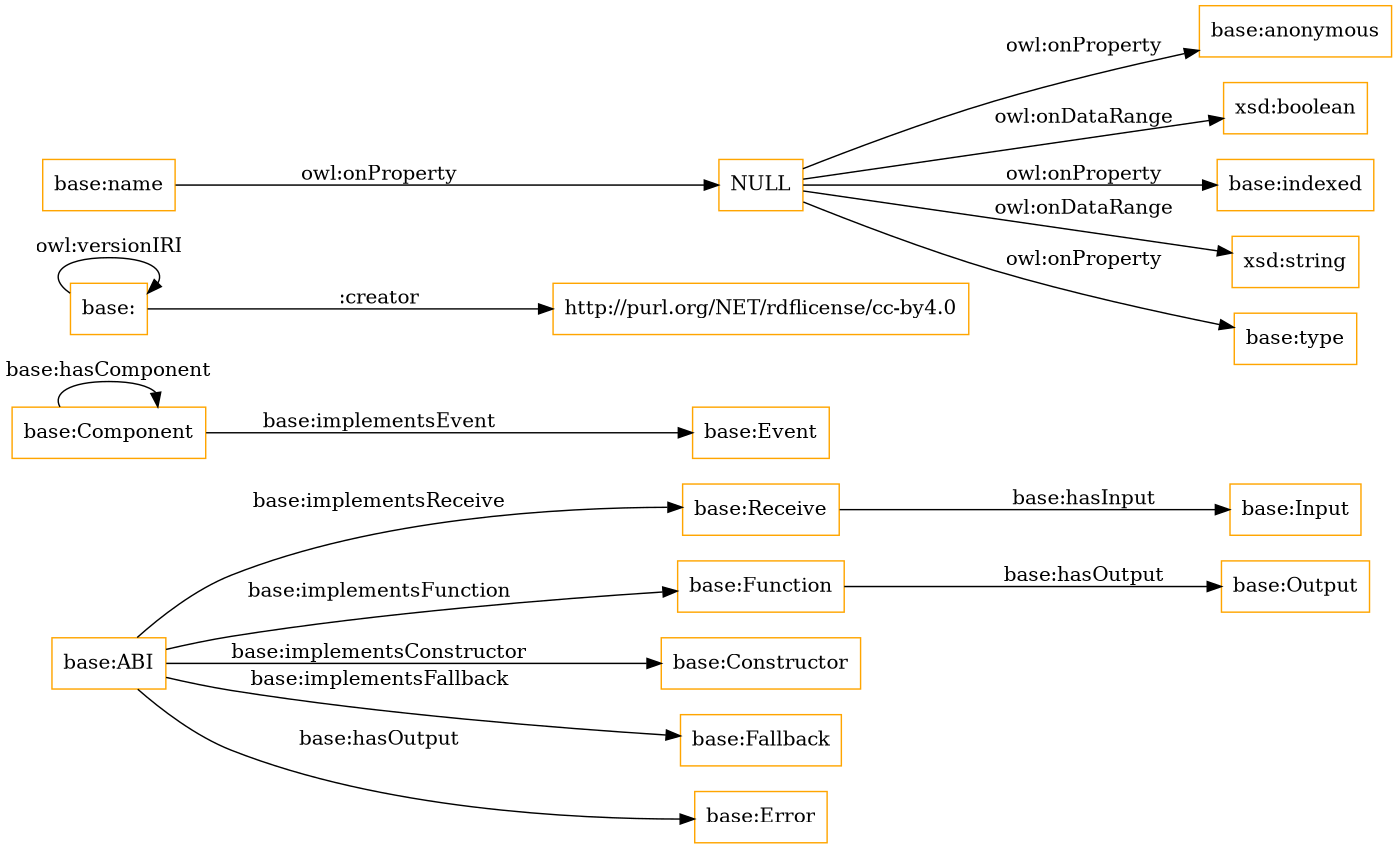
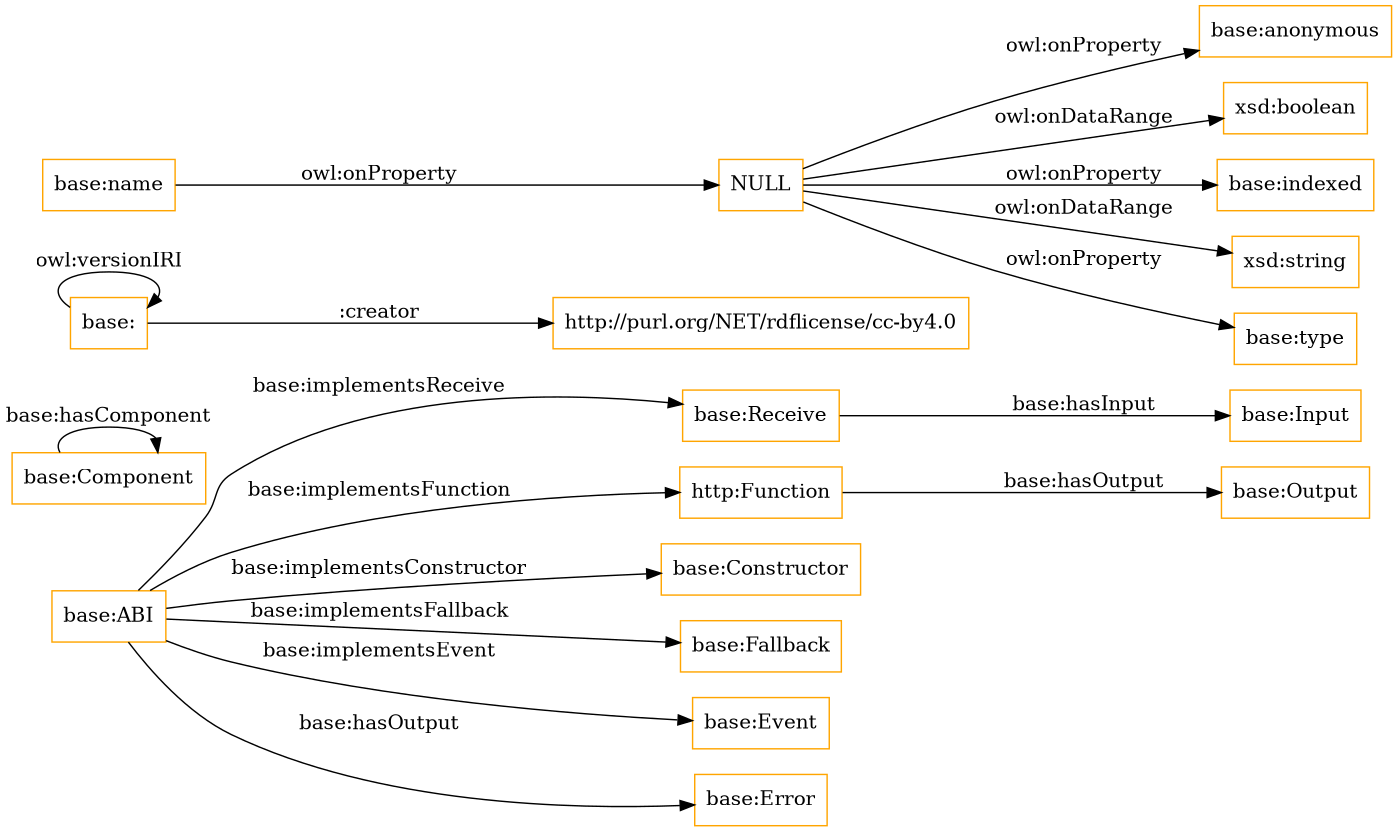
(442, 433) -> (419, 696)
(761, 587) -> (761, 493)
